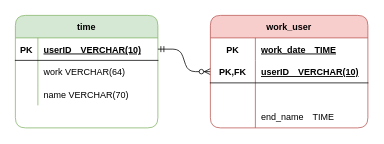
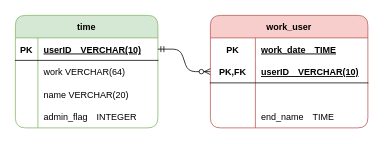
(83, 95) -> (83, 95)
none -> (98, 117)
